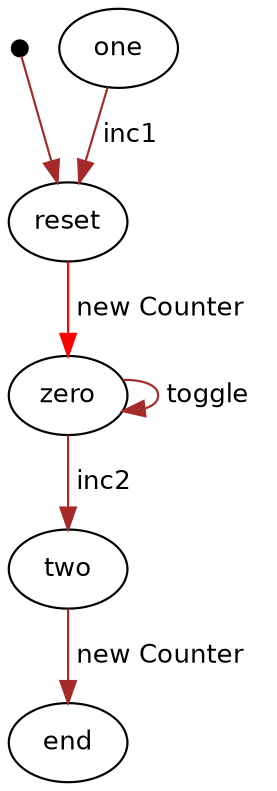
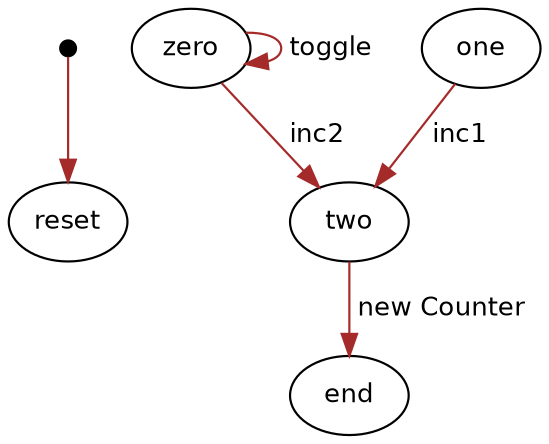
(97, 124) -> (422, 126)
(68, 297) -> none
